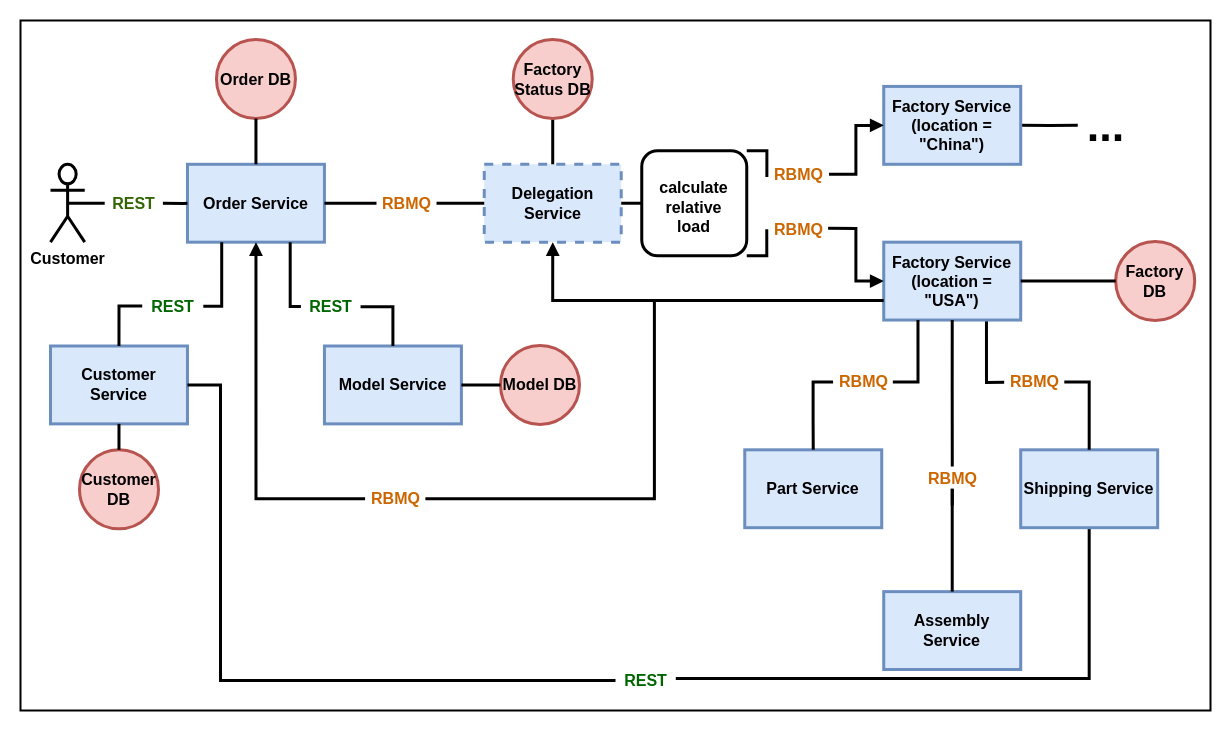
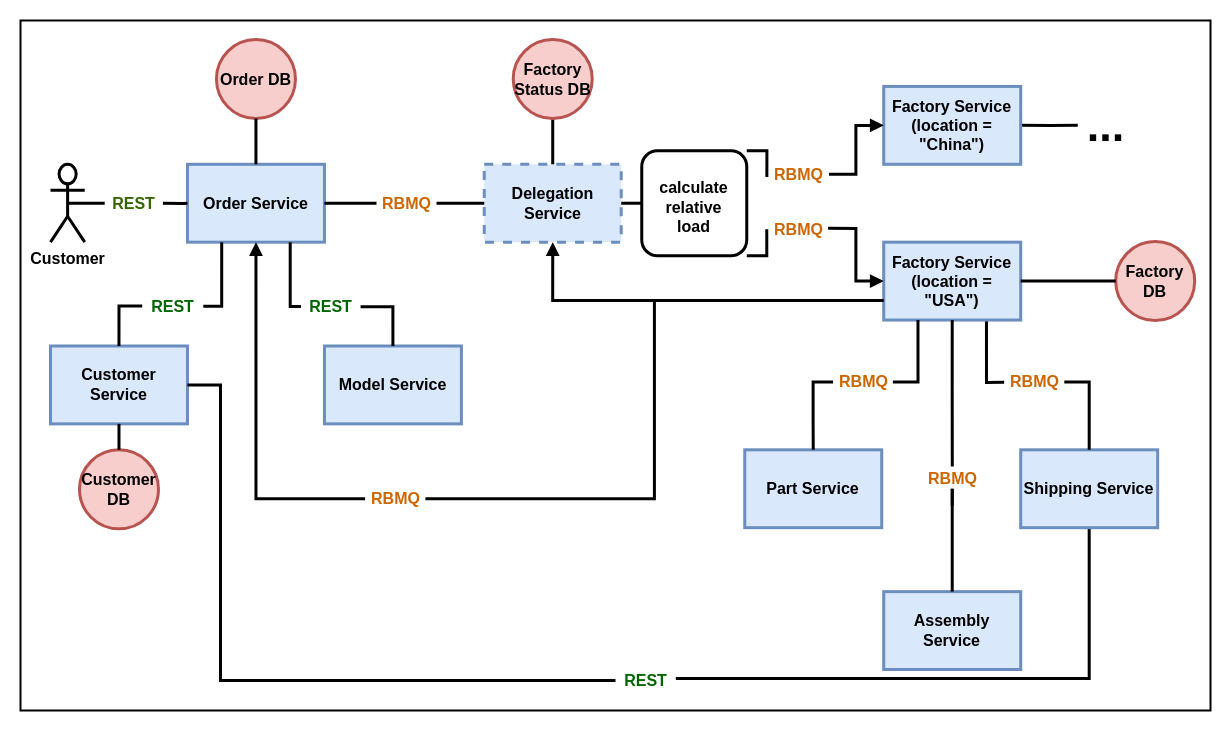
(480, 385) -> none
(540, 385) -> none
